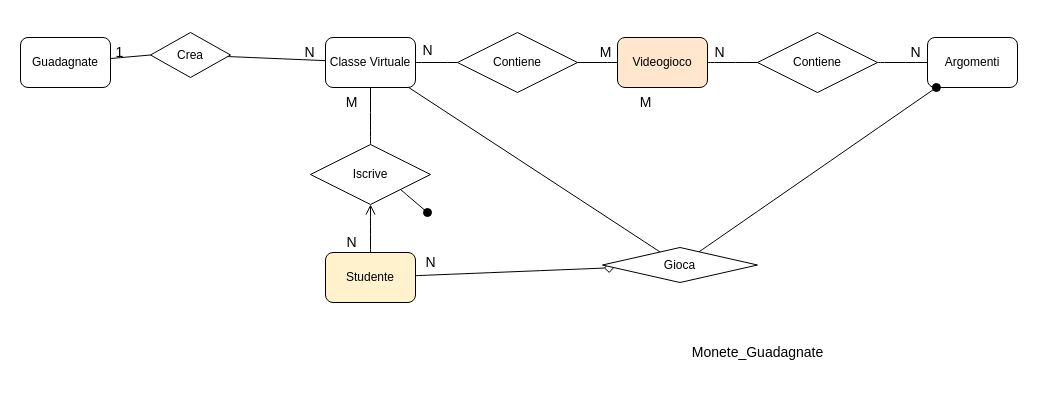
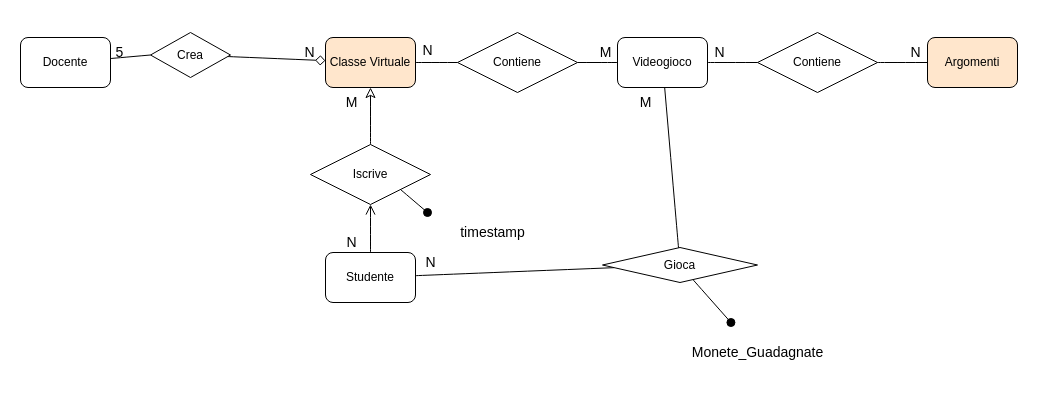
(120, 53) -> (120, 53)
(319, 60) -> (315, 60)
(66, 63) -> (66, 63)
(371, 63) -> (371, 63)
(663, 63) -> (663, 63)
(973, 63) -> (973, 63)
(371, 93) -> (371, 97)
(534, 170) -> (671, 166)
(817, 170) -> (712, 301)
none -> (493, 233)
(604, 268) -> (608, 268)
(371, 278) -> (371, 278)
